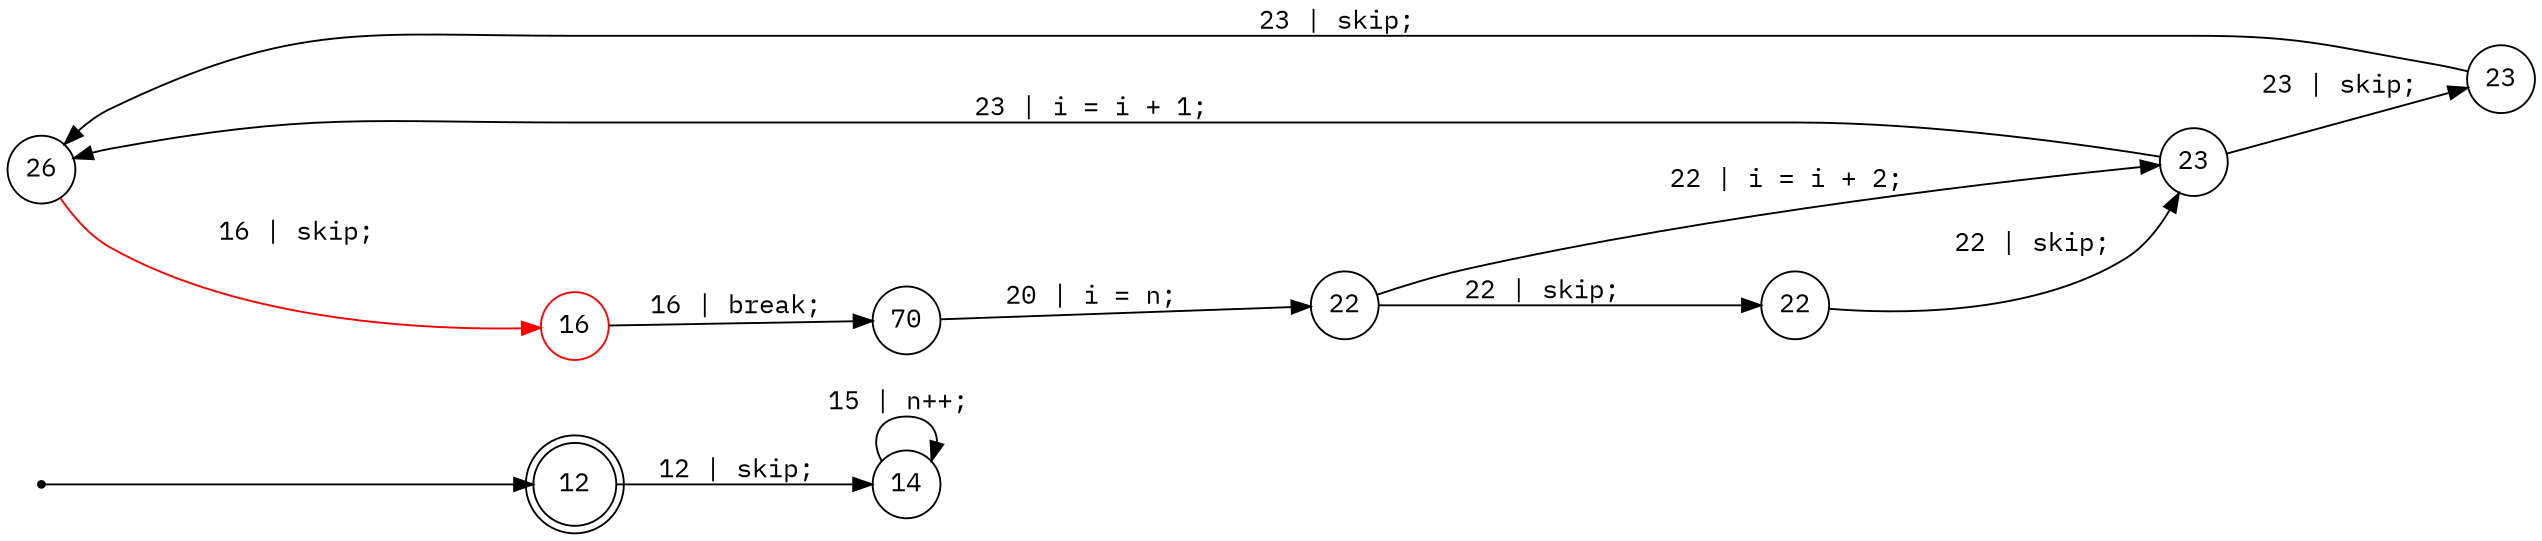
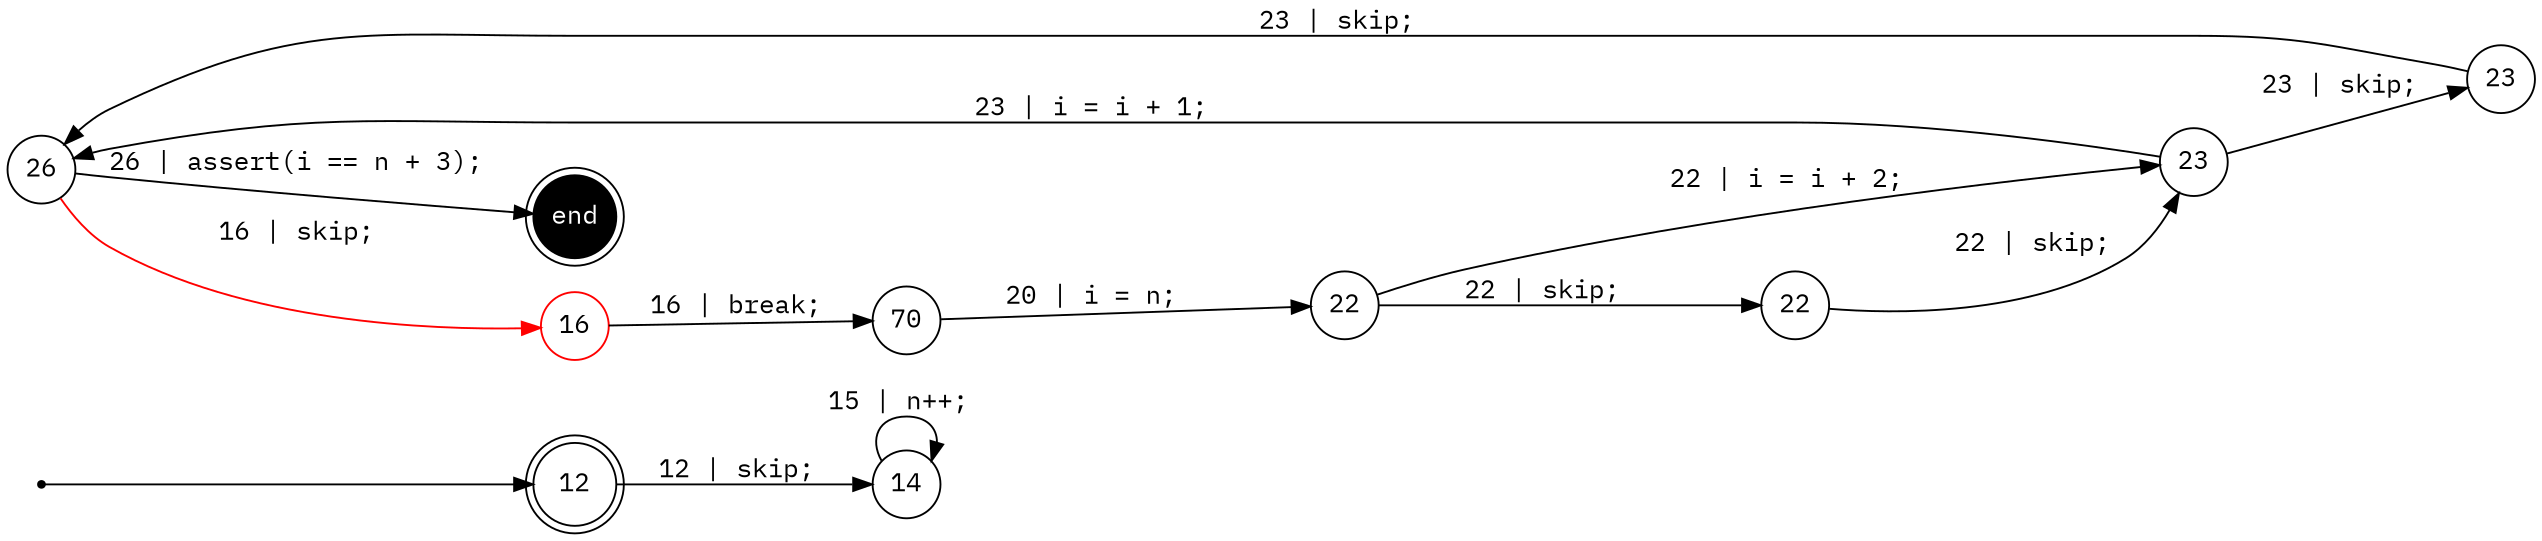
none -> (575, 217)
